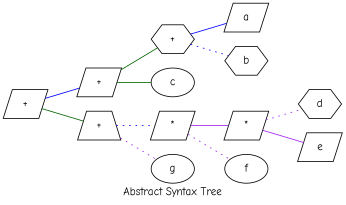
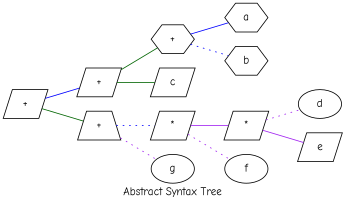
(246, 18) -> (246, 18)
(173, 82) -> (173, 82)
(320, 104) -> (320, 104)
